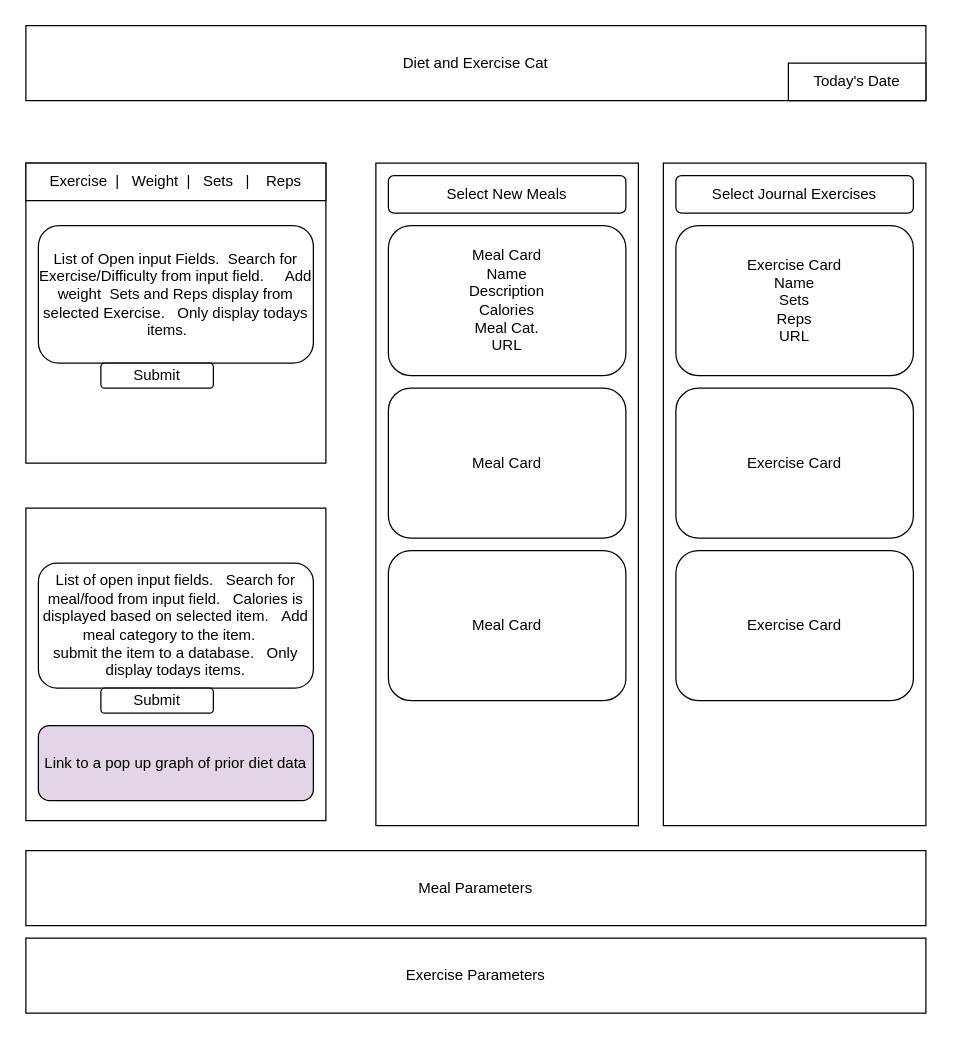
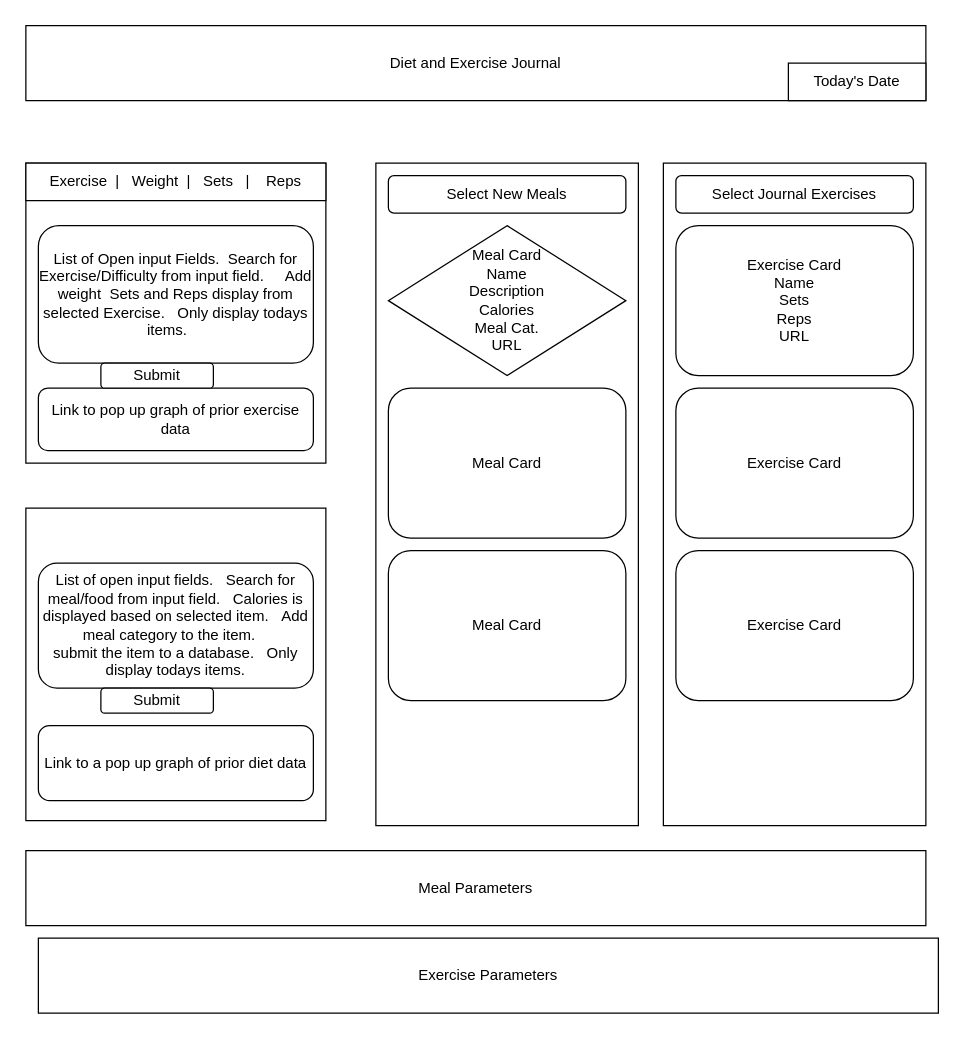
(476, 63) -> (476, 63)
(507, 301) -> (507, 301)
none -> (176, 419)
(176, 763) -> (176, 763)
(476, 976) -> (488, 976)
